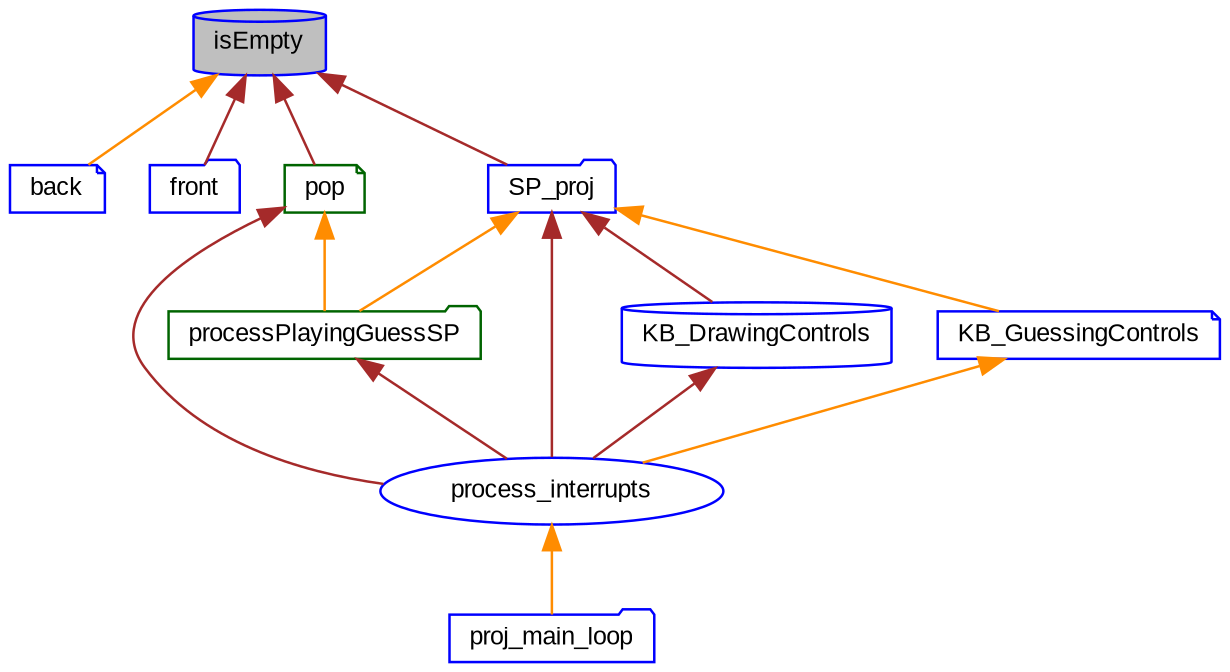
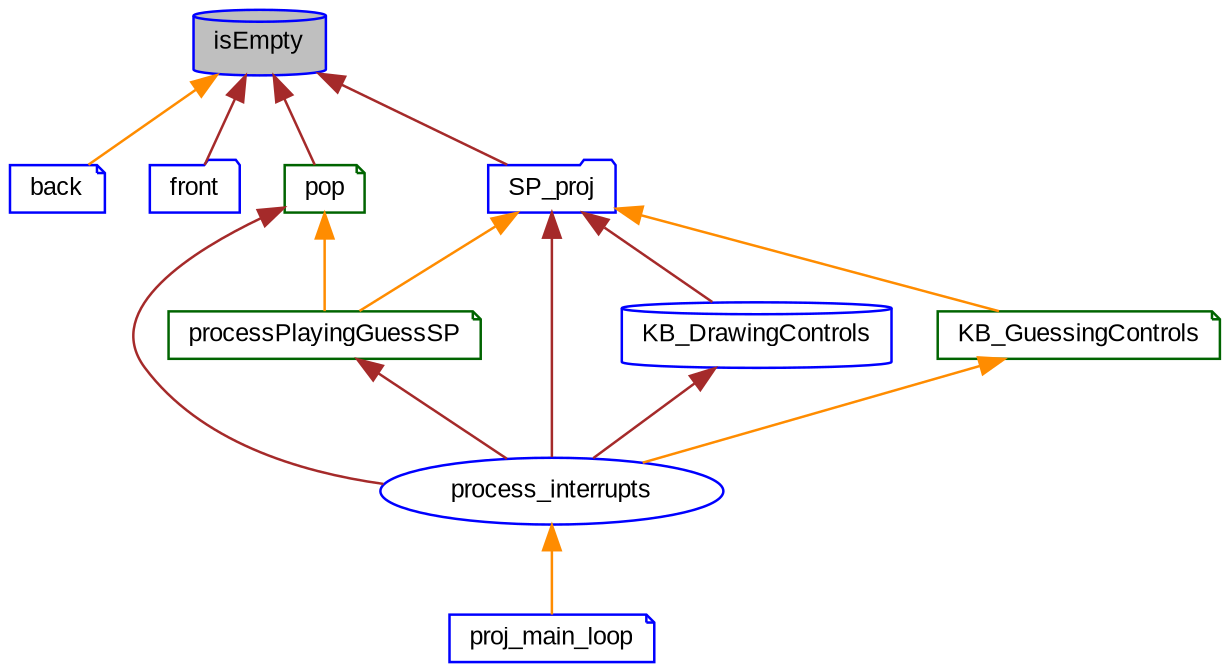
(325, 335) -> (325, 335)
(1079, 335) -> (1079, 335)
(552, 638) -> (552, 638)
